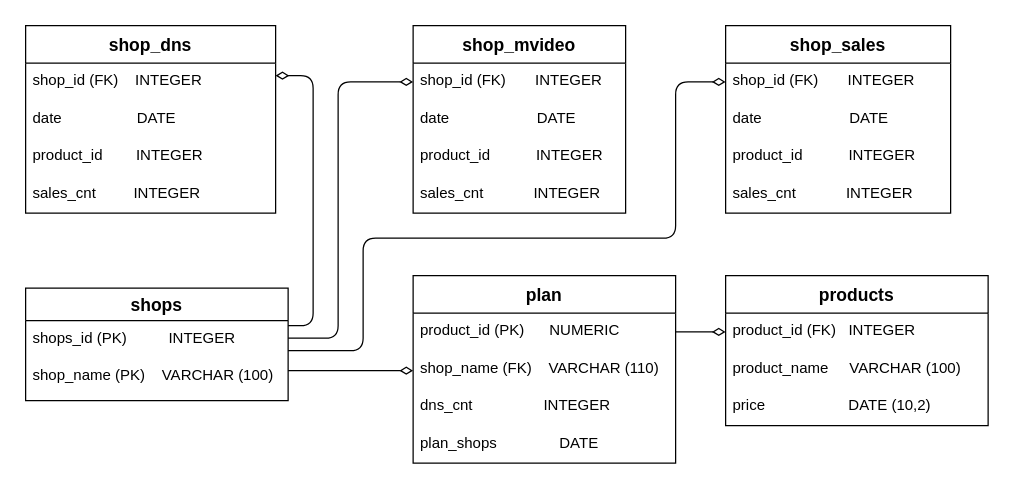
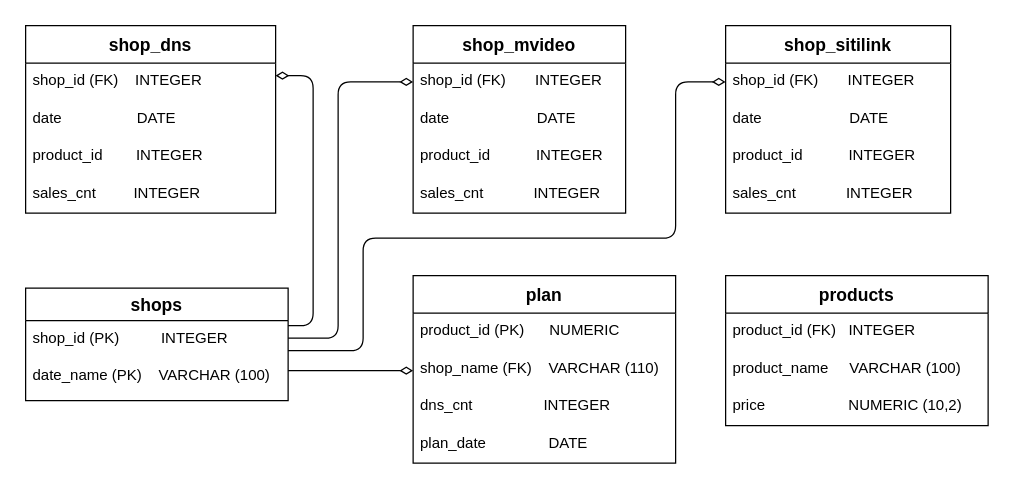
(838, 45) -> (838, 45)
(695, 332) -> none
(145, 338) -> (141, 338)
(155, 375) -> (155, 375)
(858, 405) -> (871, 405)
(526, 443) -> (522, 443)
